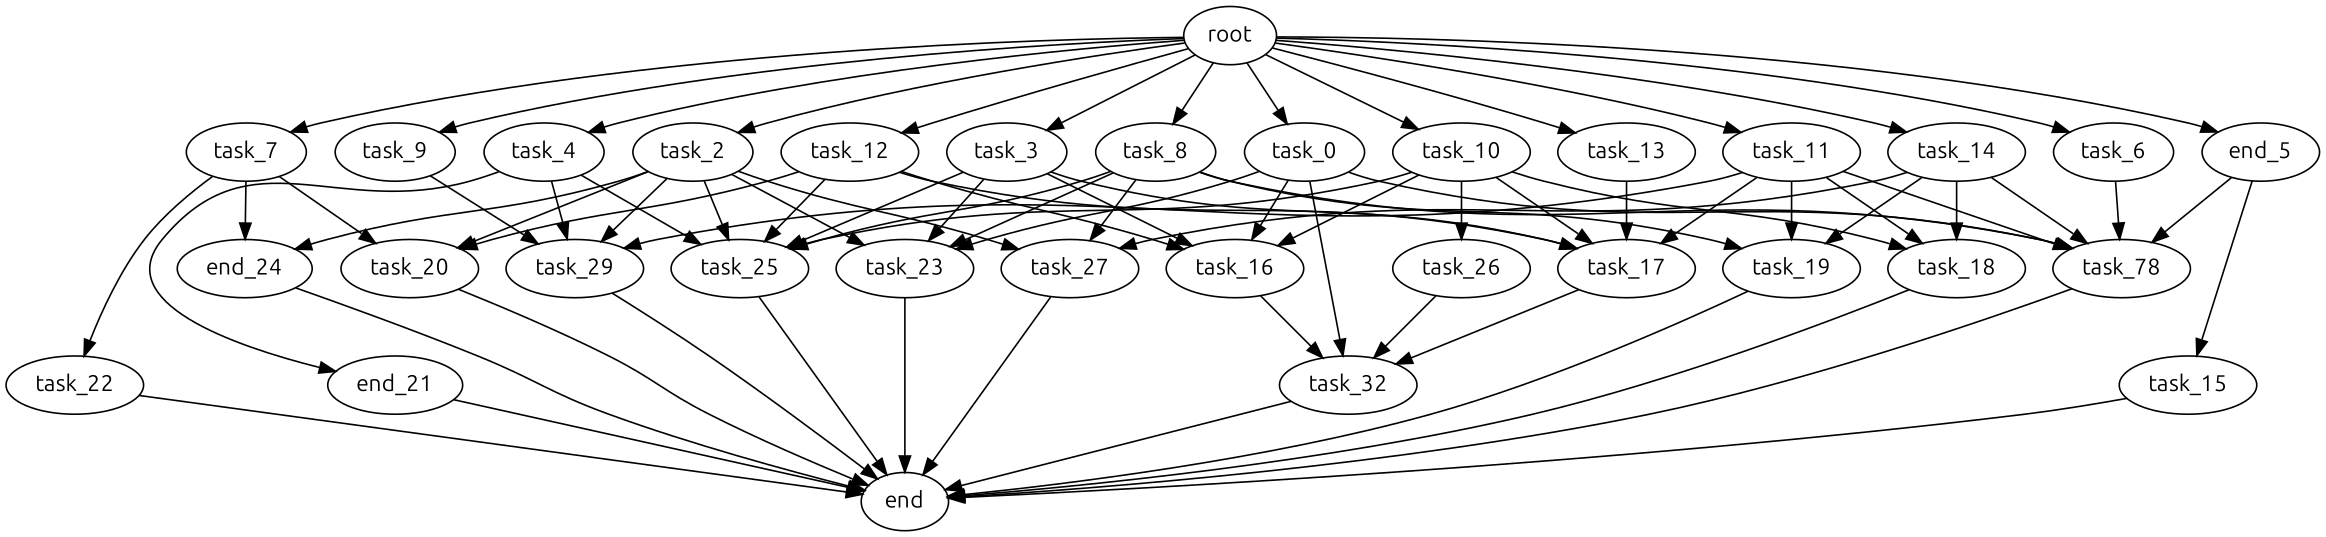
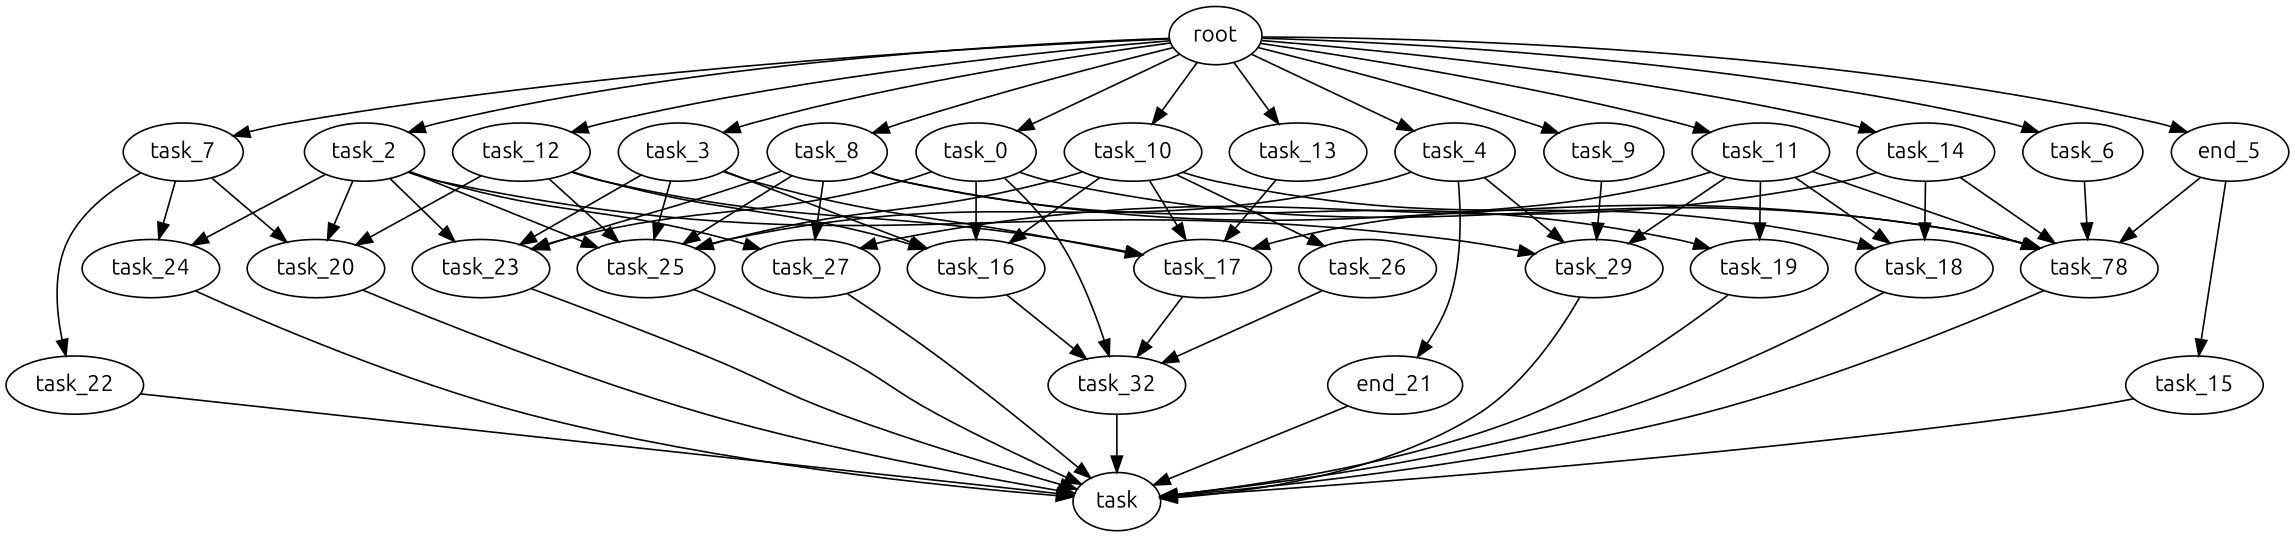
(1883, 204) -> none
(245, 269) -> (151, 269)
(905, 502) -> (1117, 502)
